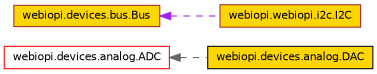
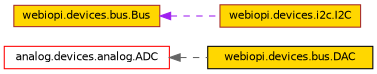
(290, 16) -> (290, 16)
(87, 58) -> (87, 58)
(290, 58) -> (290, 58)
